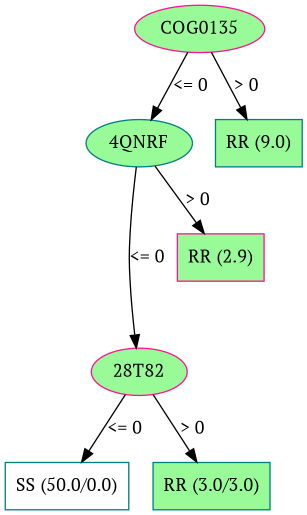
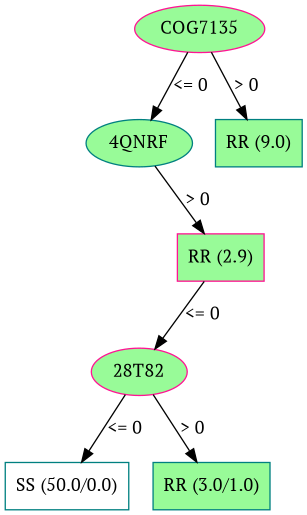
(200, 29) -> (200, 29)
(129, 251) -> (183, 310)
(212, 486) -> (212, 486)
